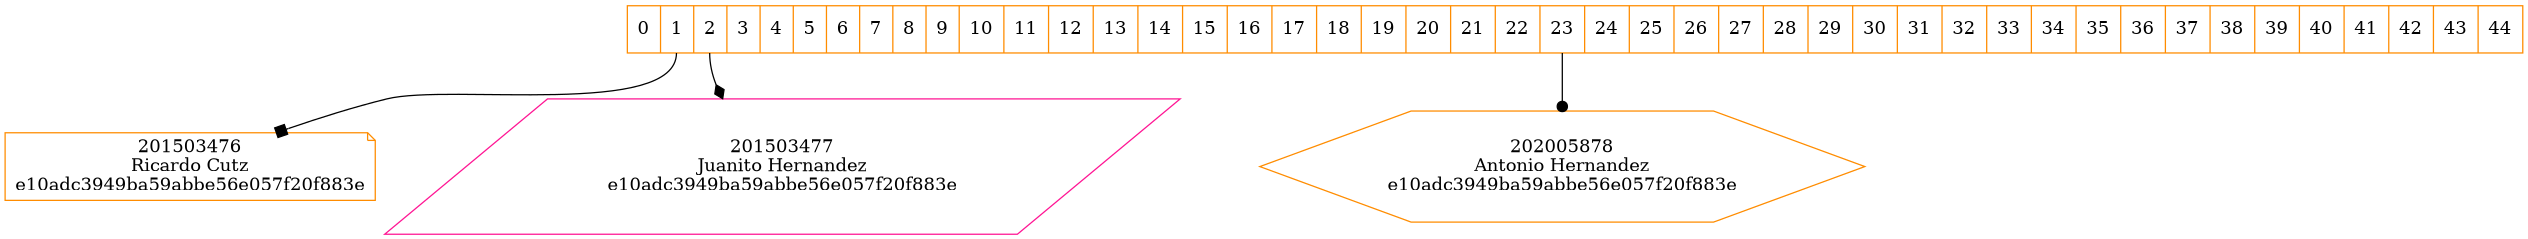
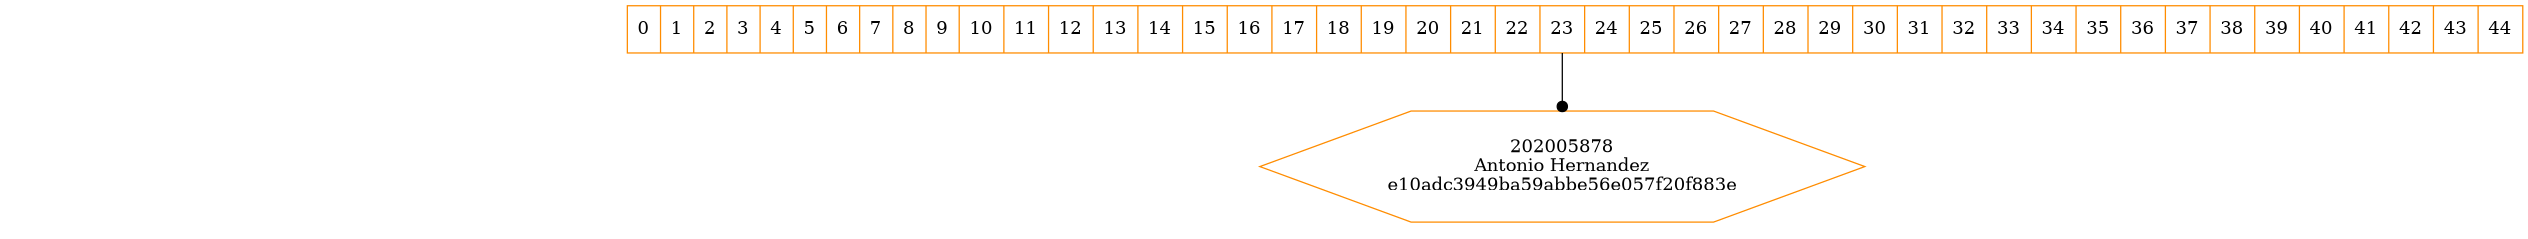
(190, 167) -> none
(782, 167) -> none
